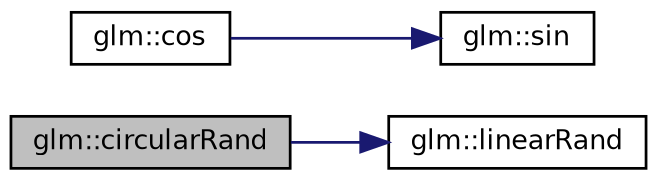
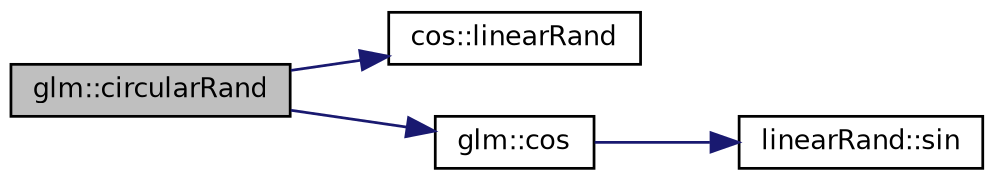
(517, 38) -> (861, 142)
none -> (349, 119)
(517, 142) -> (515, 38)
